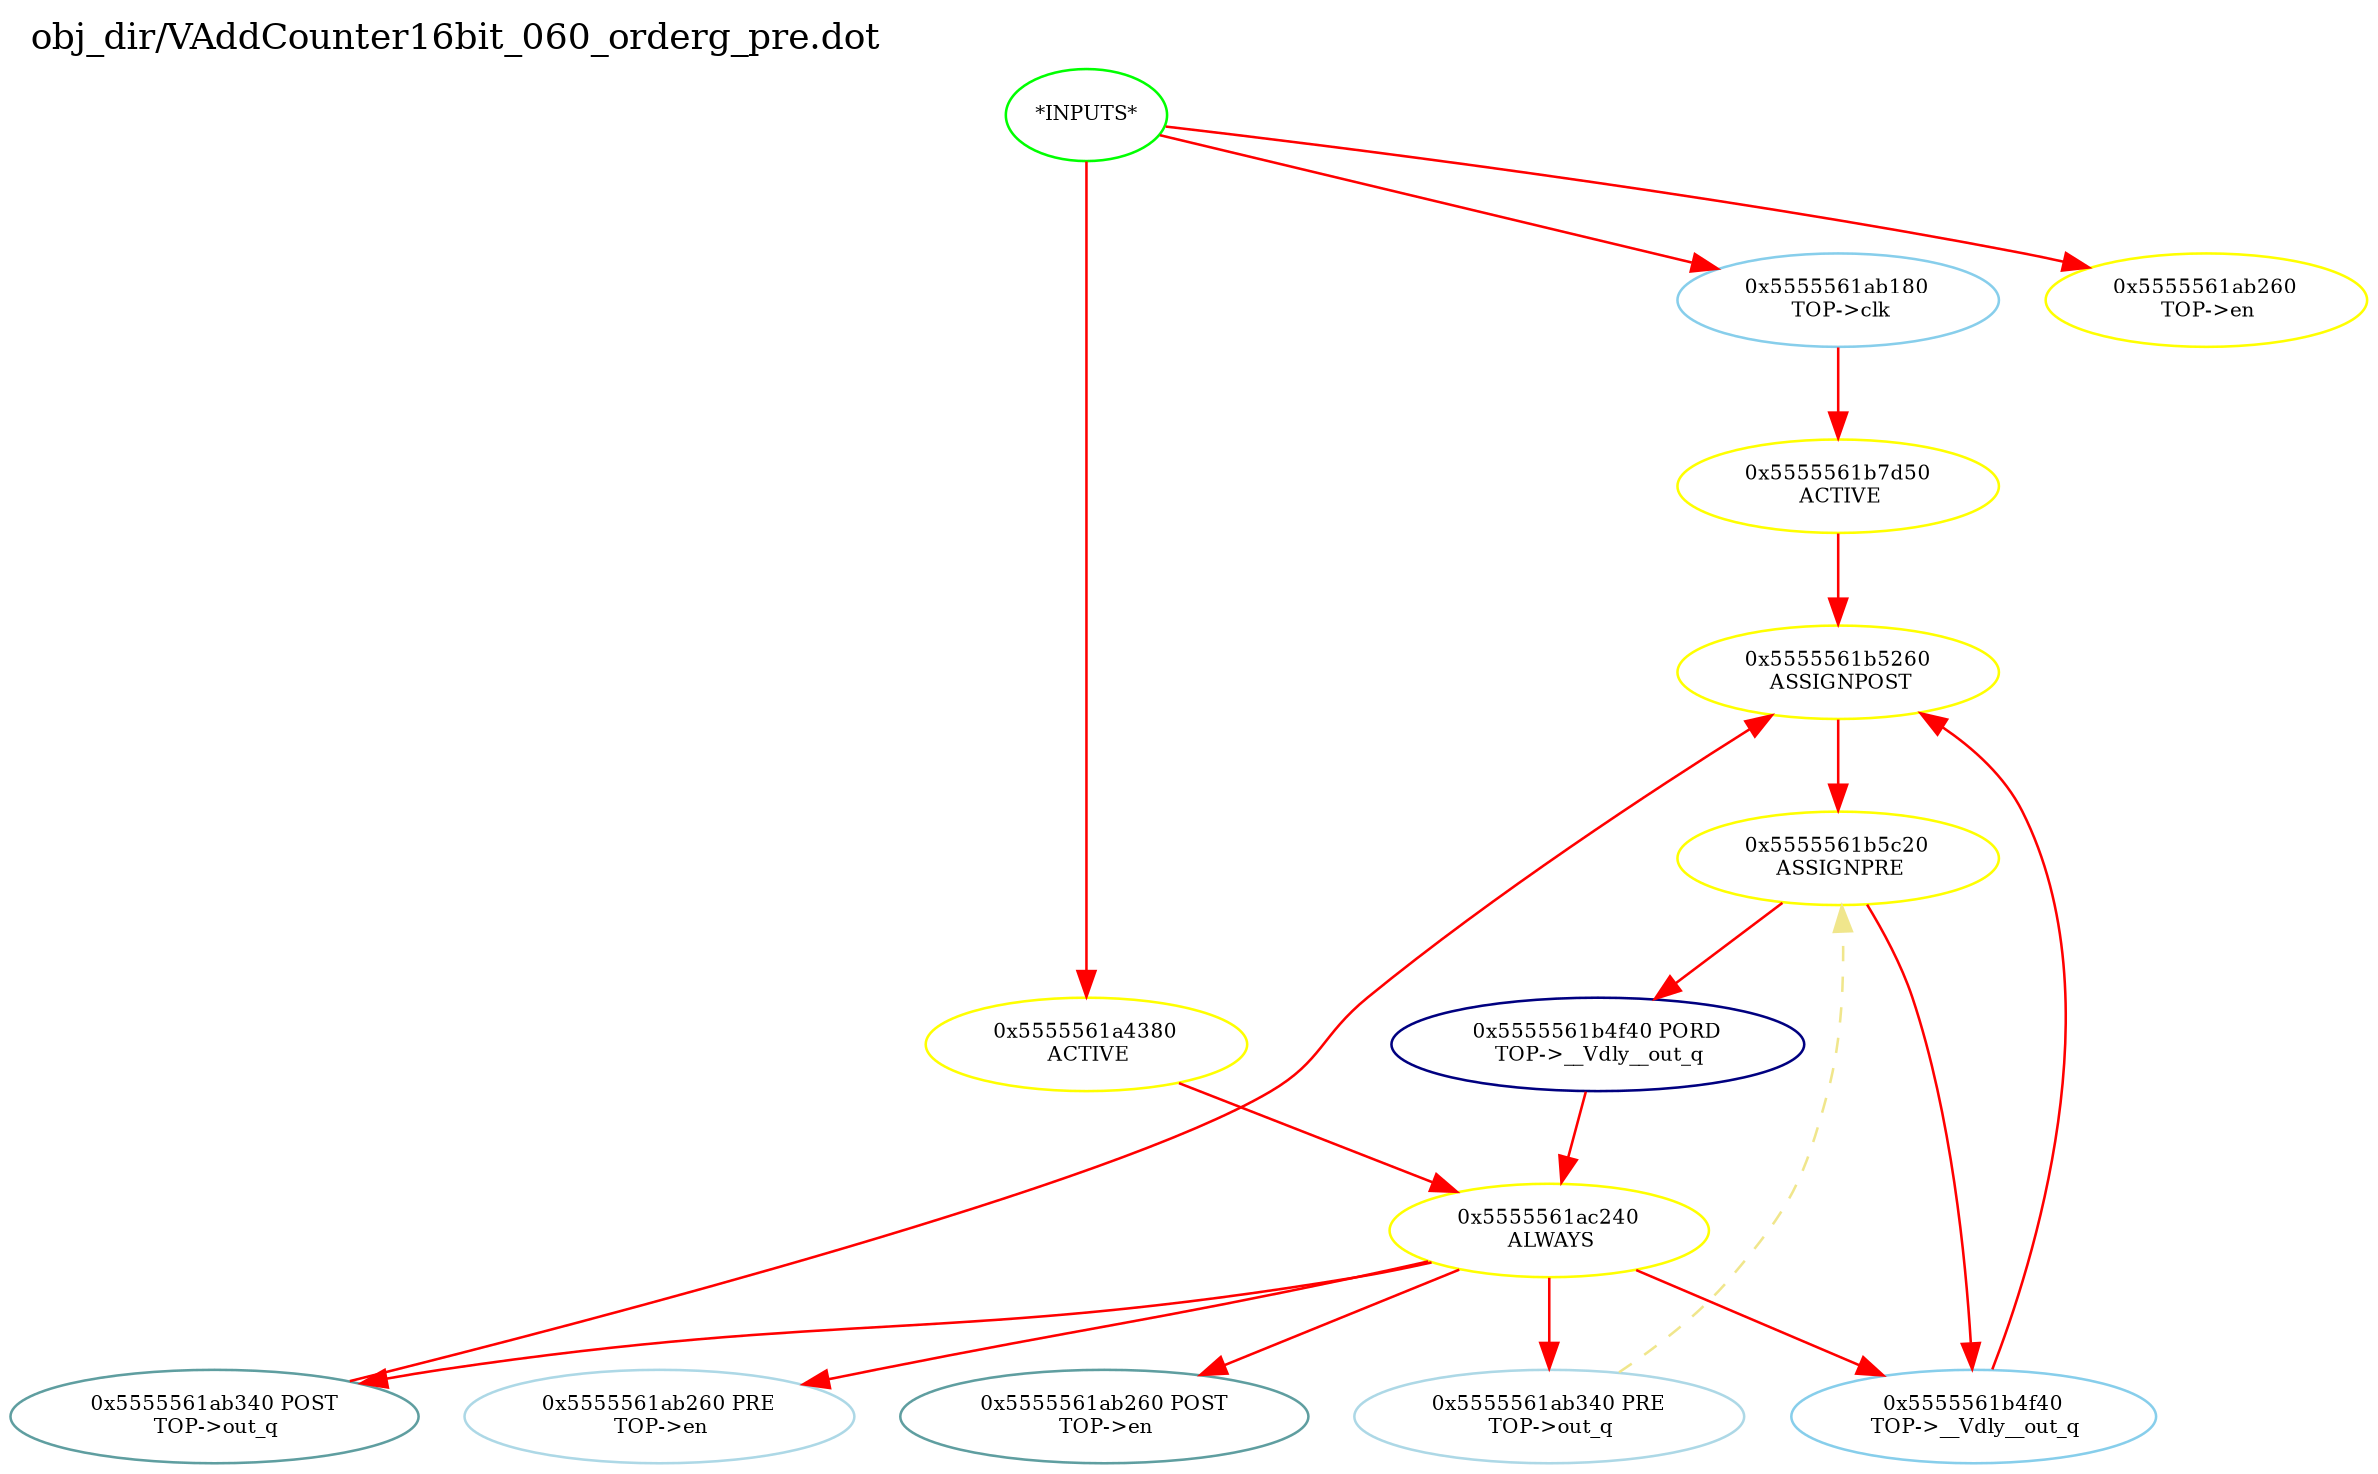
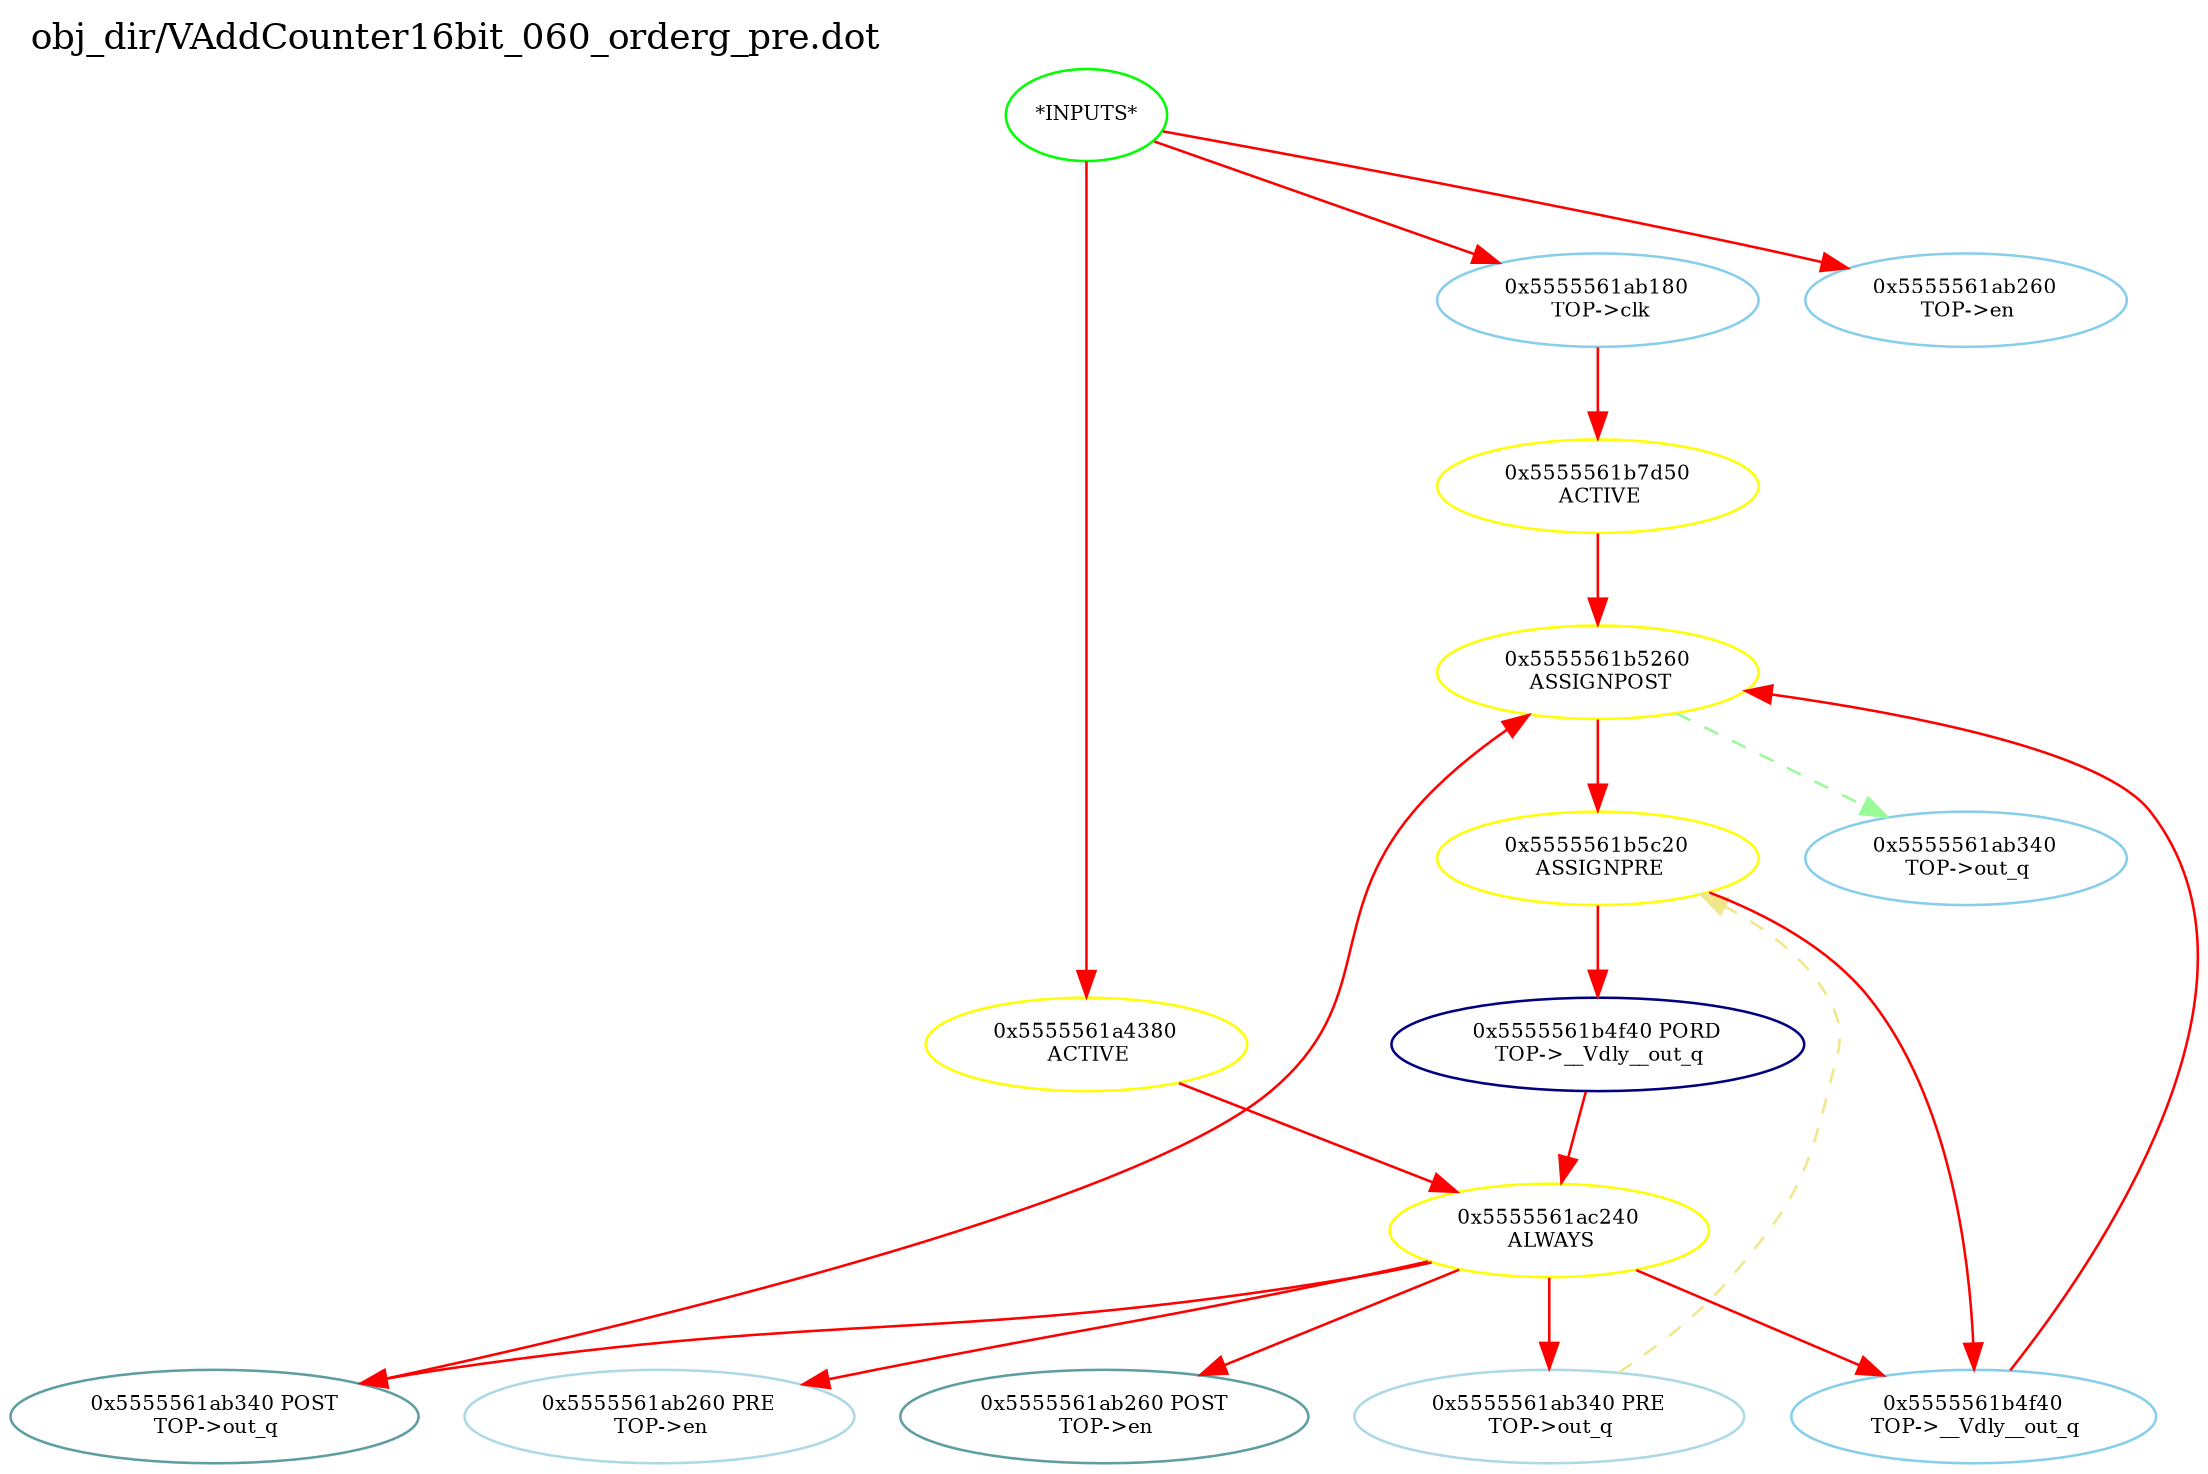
(2206, 300) -> (1966, 300)
none -> (1966, 858)
